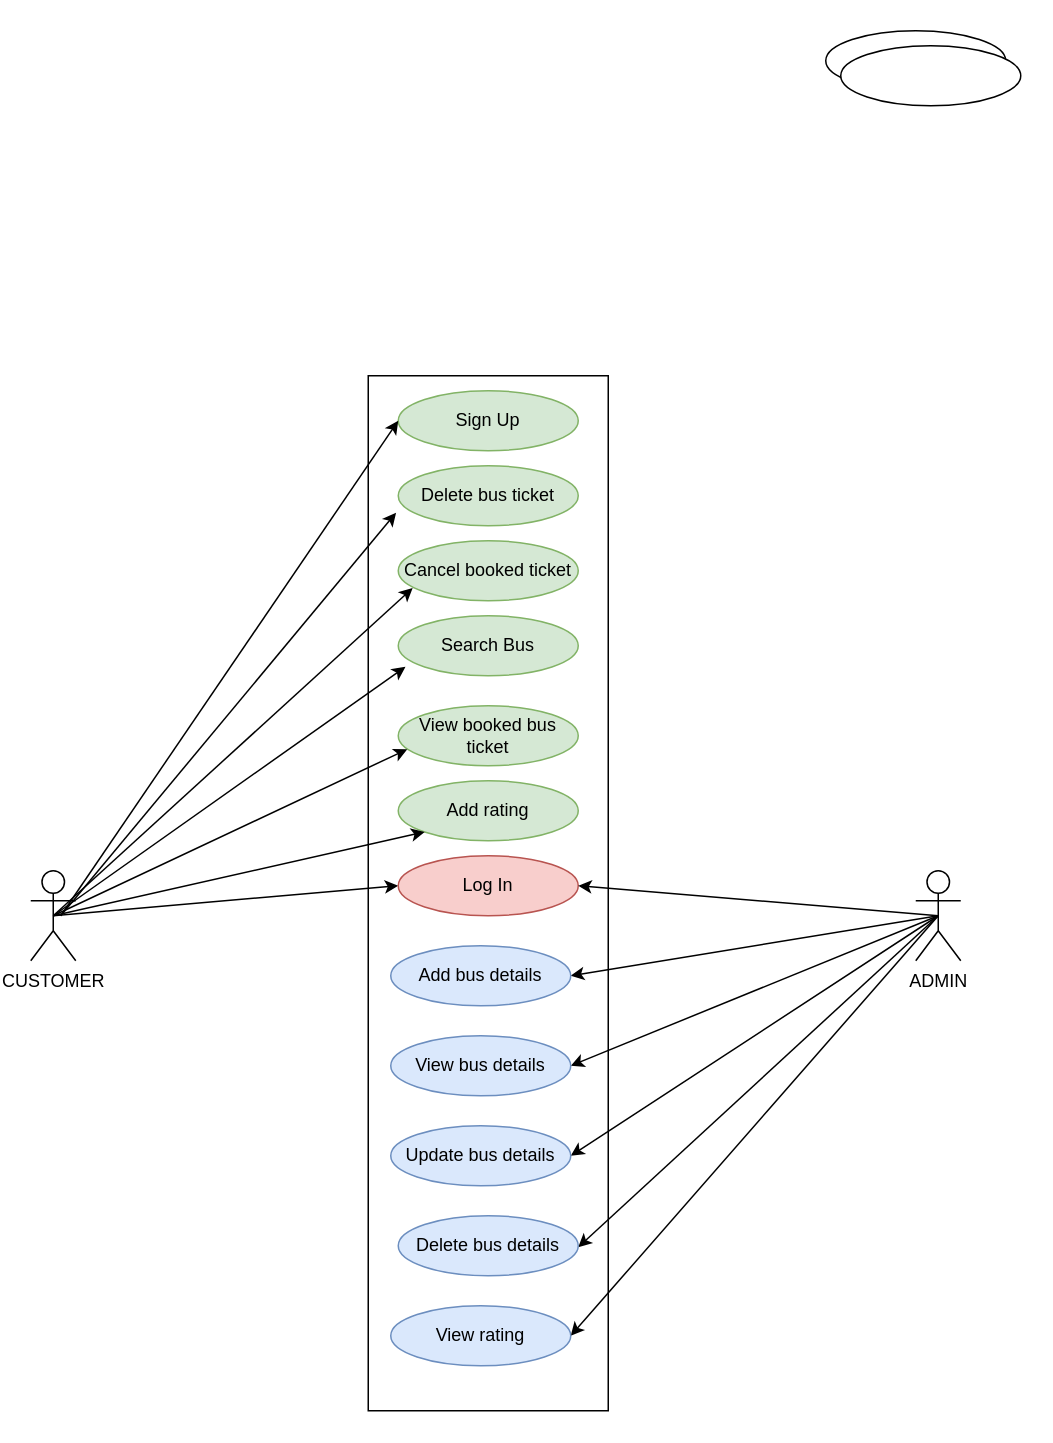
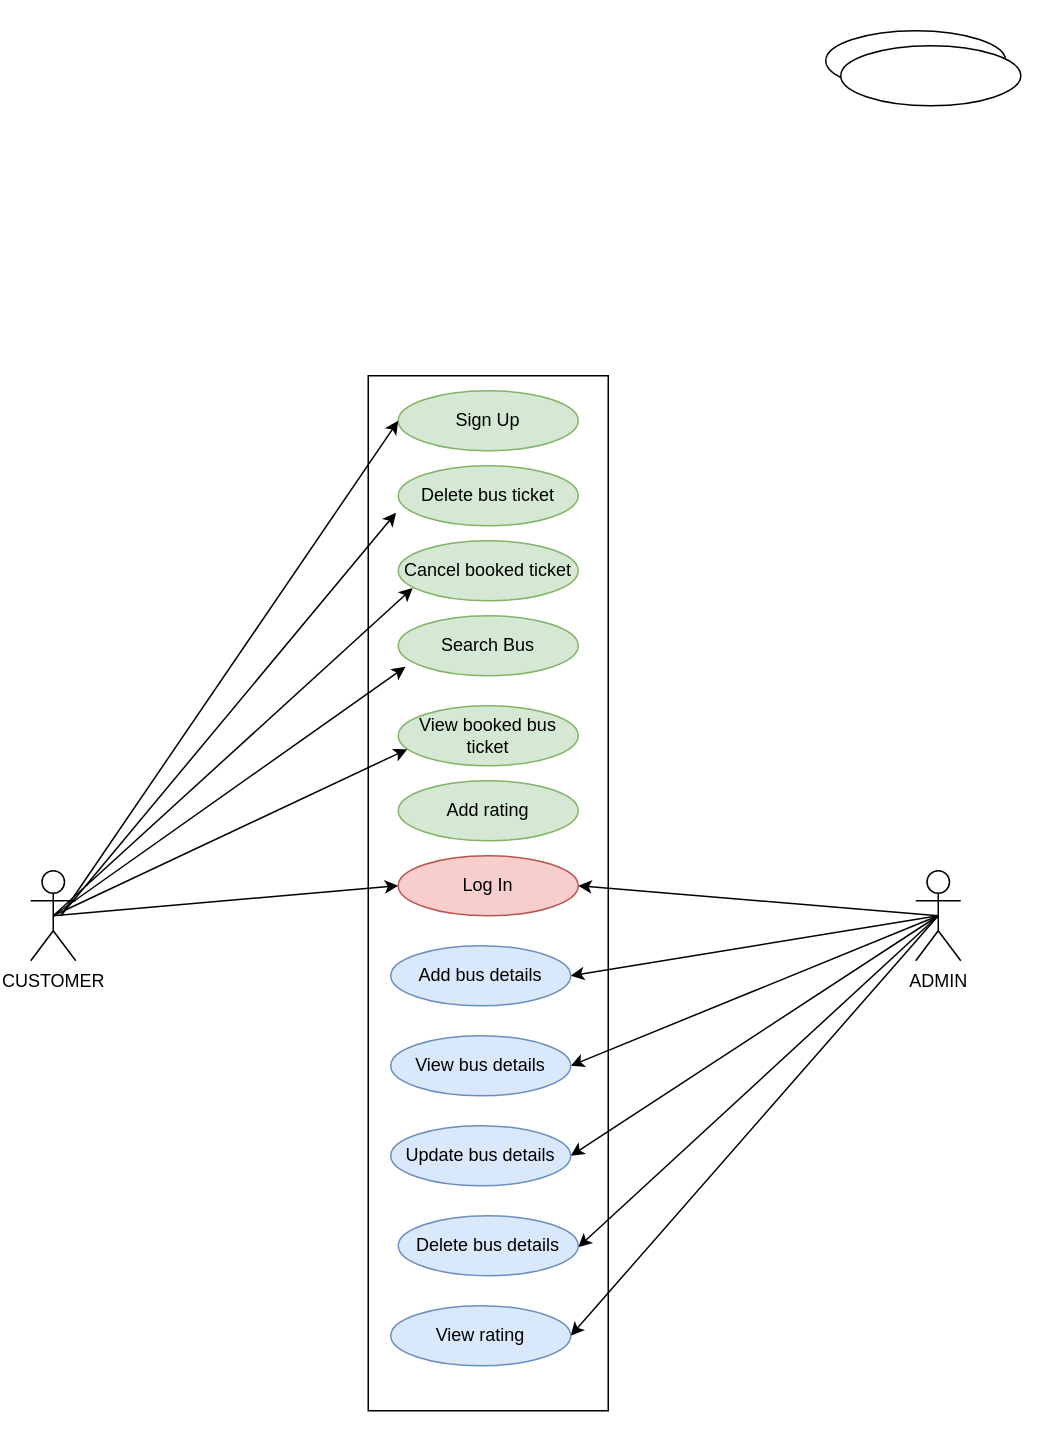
(243, 873) -> none
